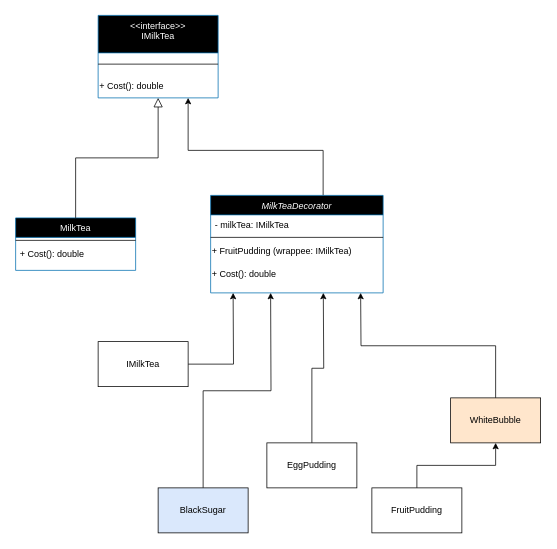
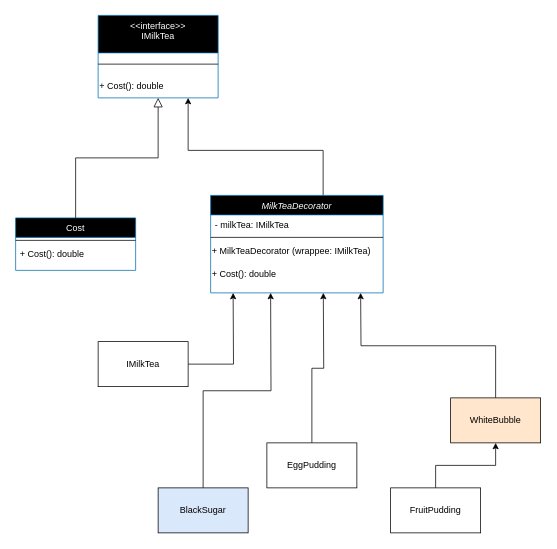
(75, 228) -> (75, 228)
(288, 252) -> (298, 252)
(417, 510) -> (435, 510)
